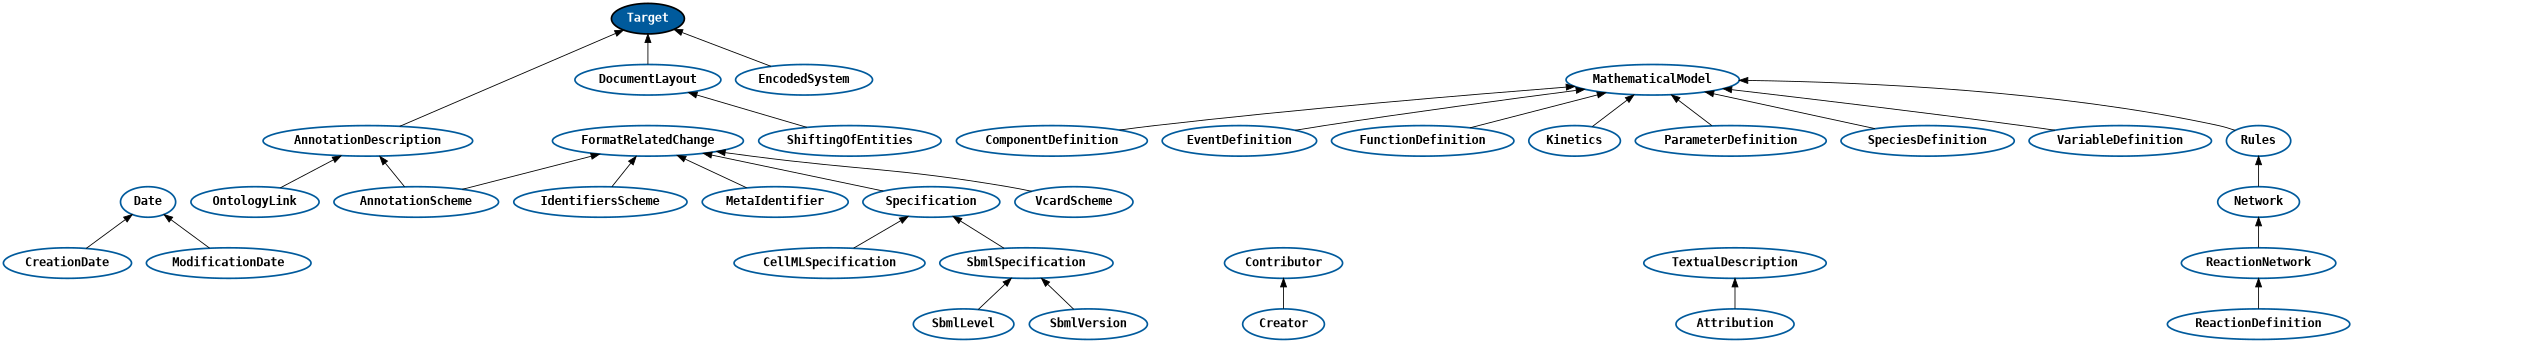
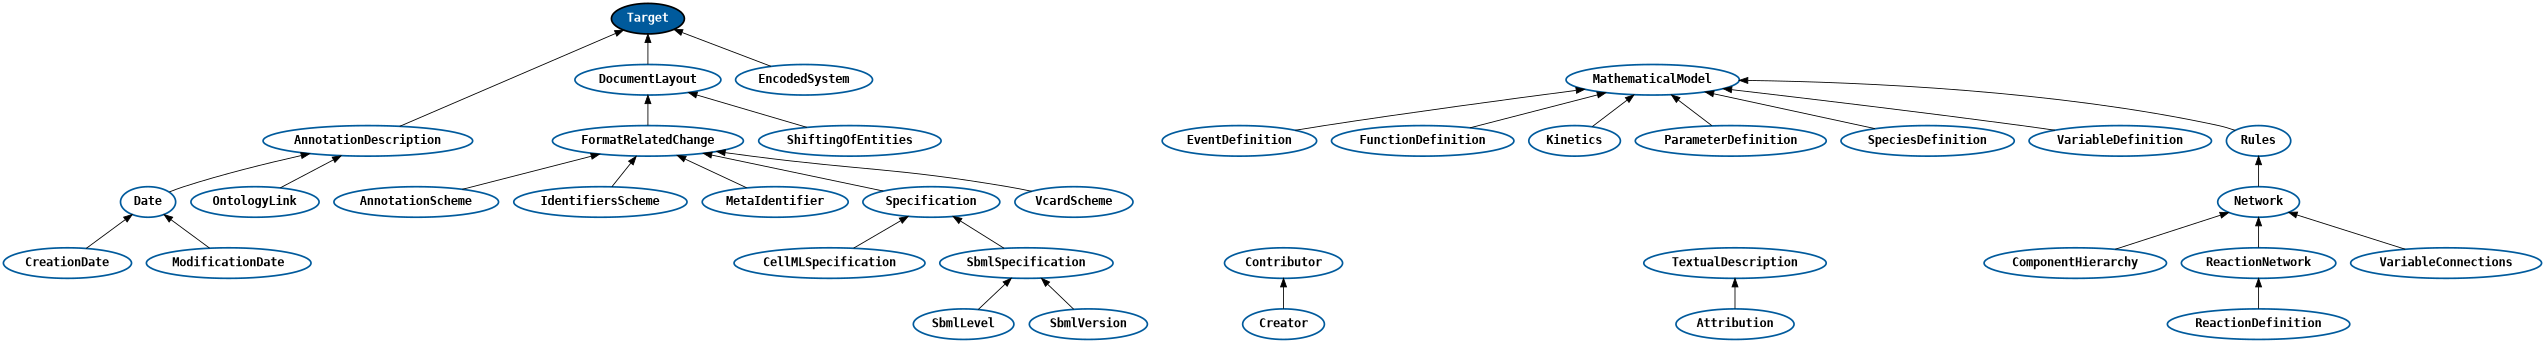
none -> (648, 114)
(1052, 141) -> none
(395, 175) -> (235, 172)
none -> (2075, 263)
none -> (2446, 263)
